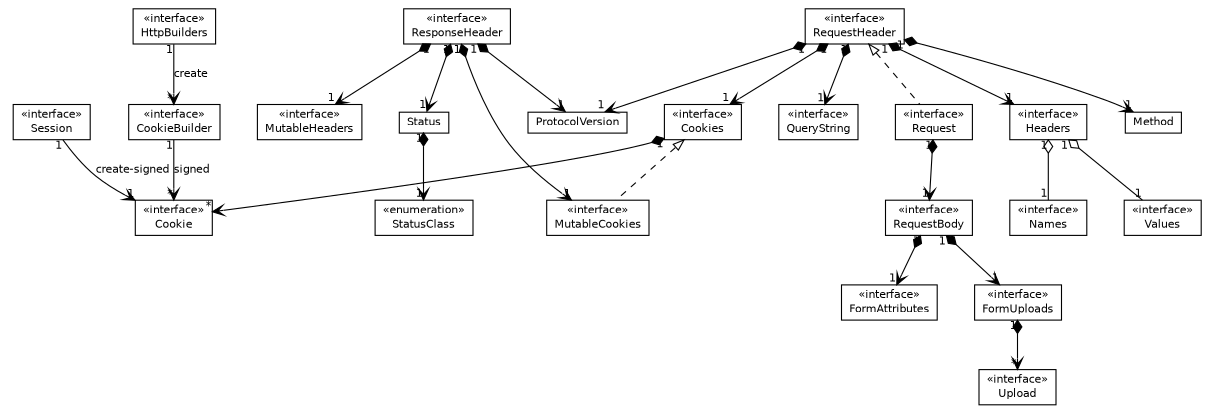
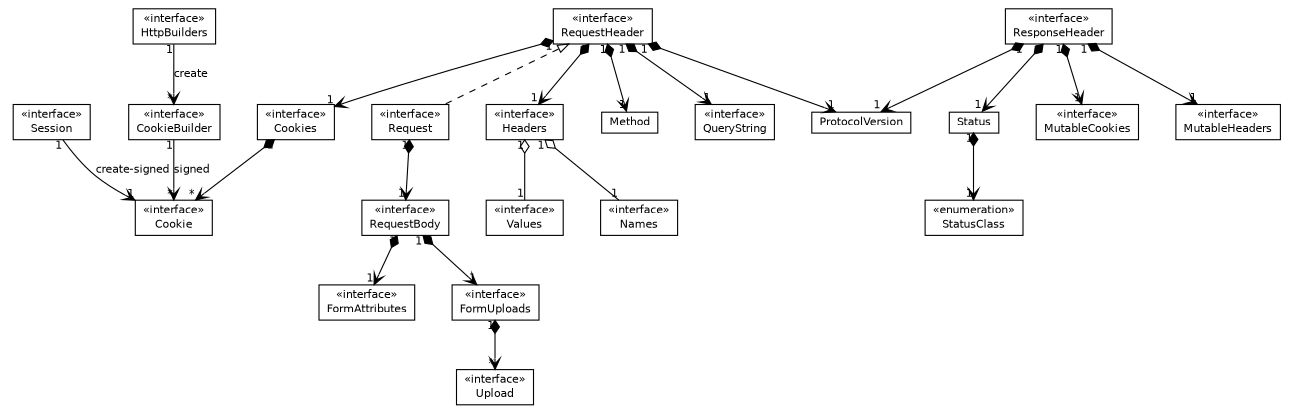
(646, 174) -> none
